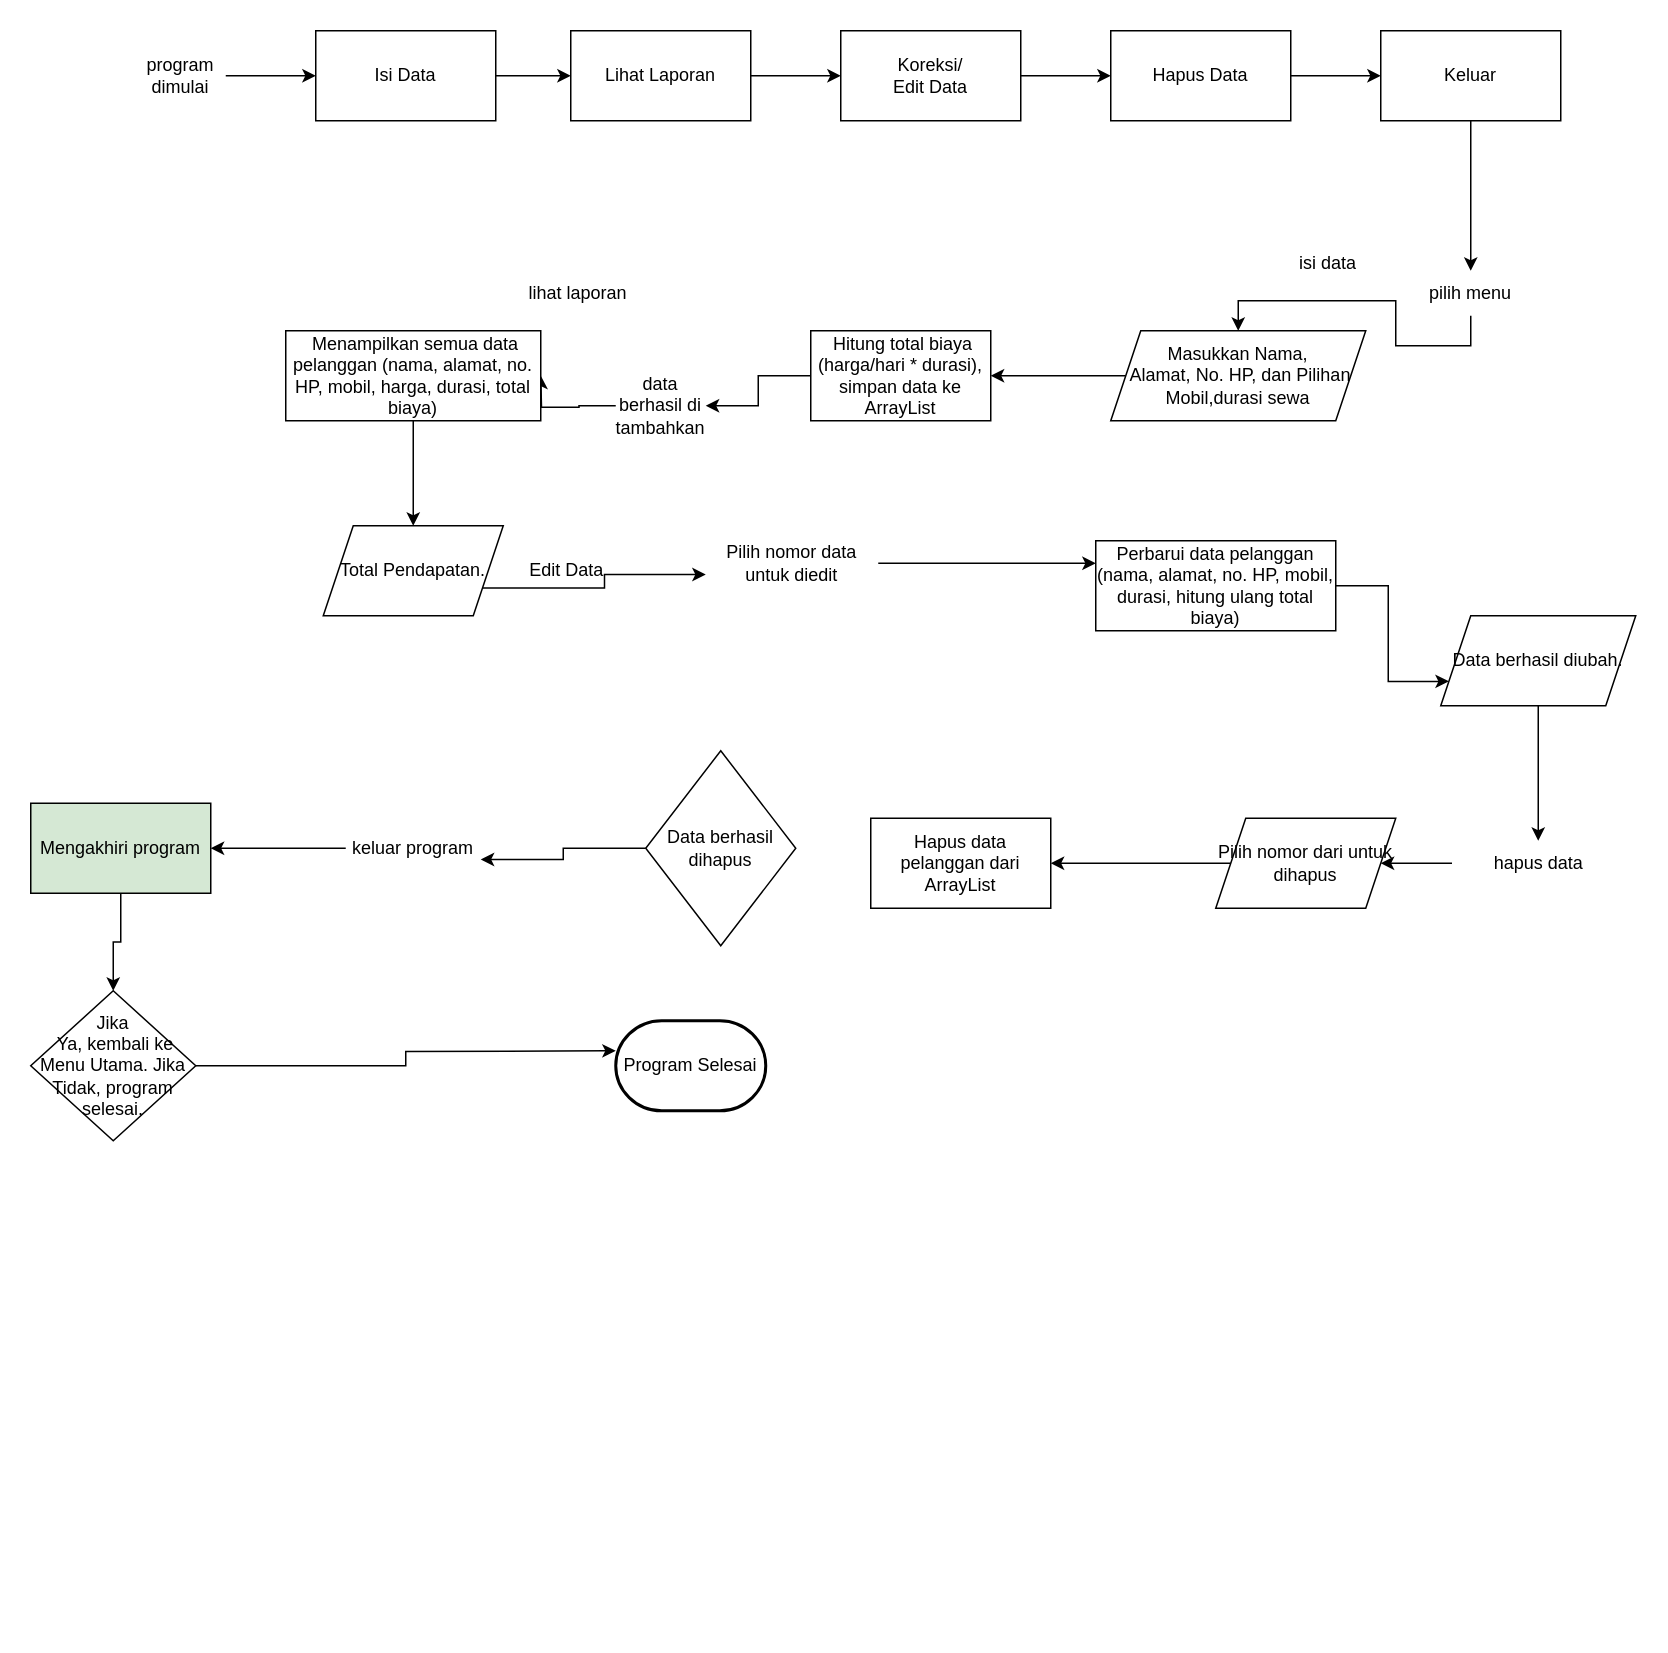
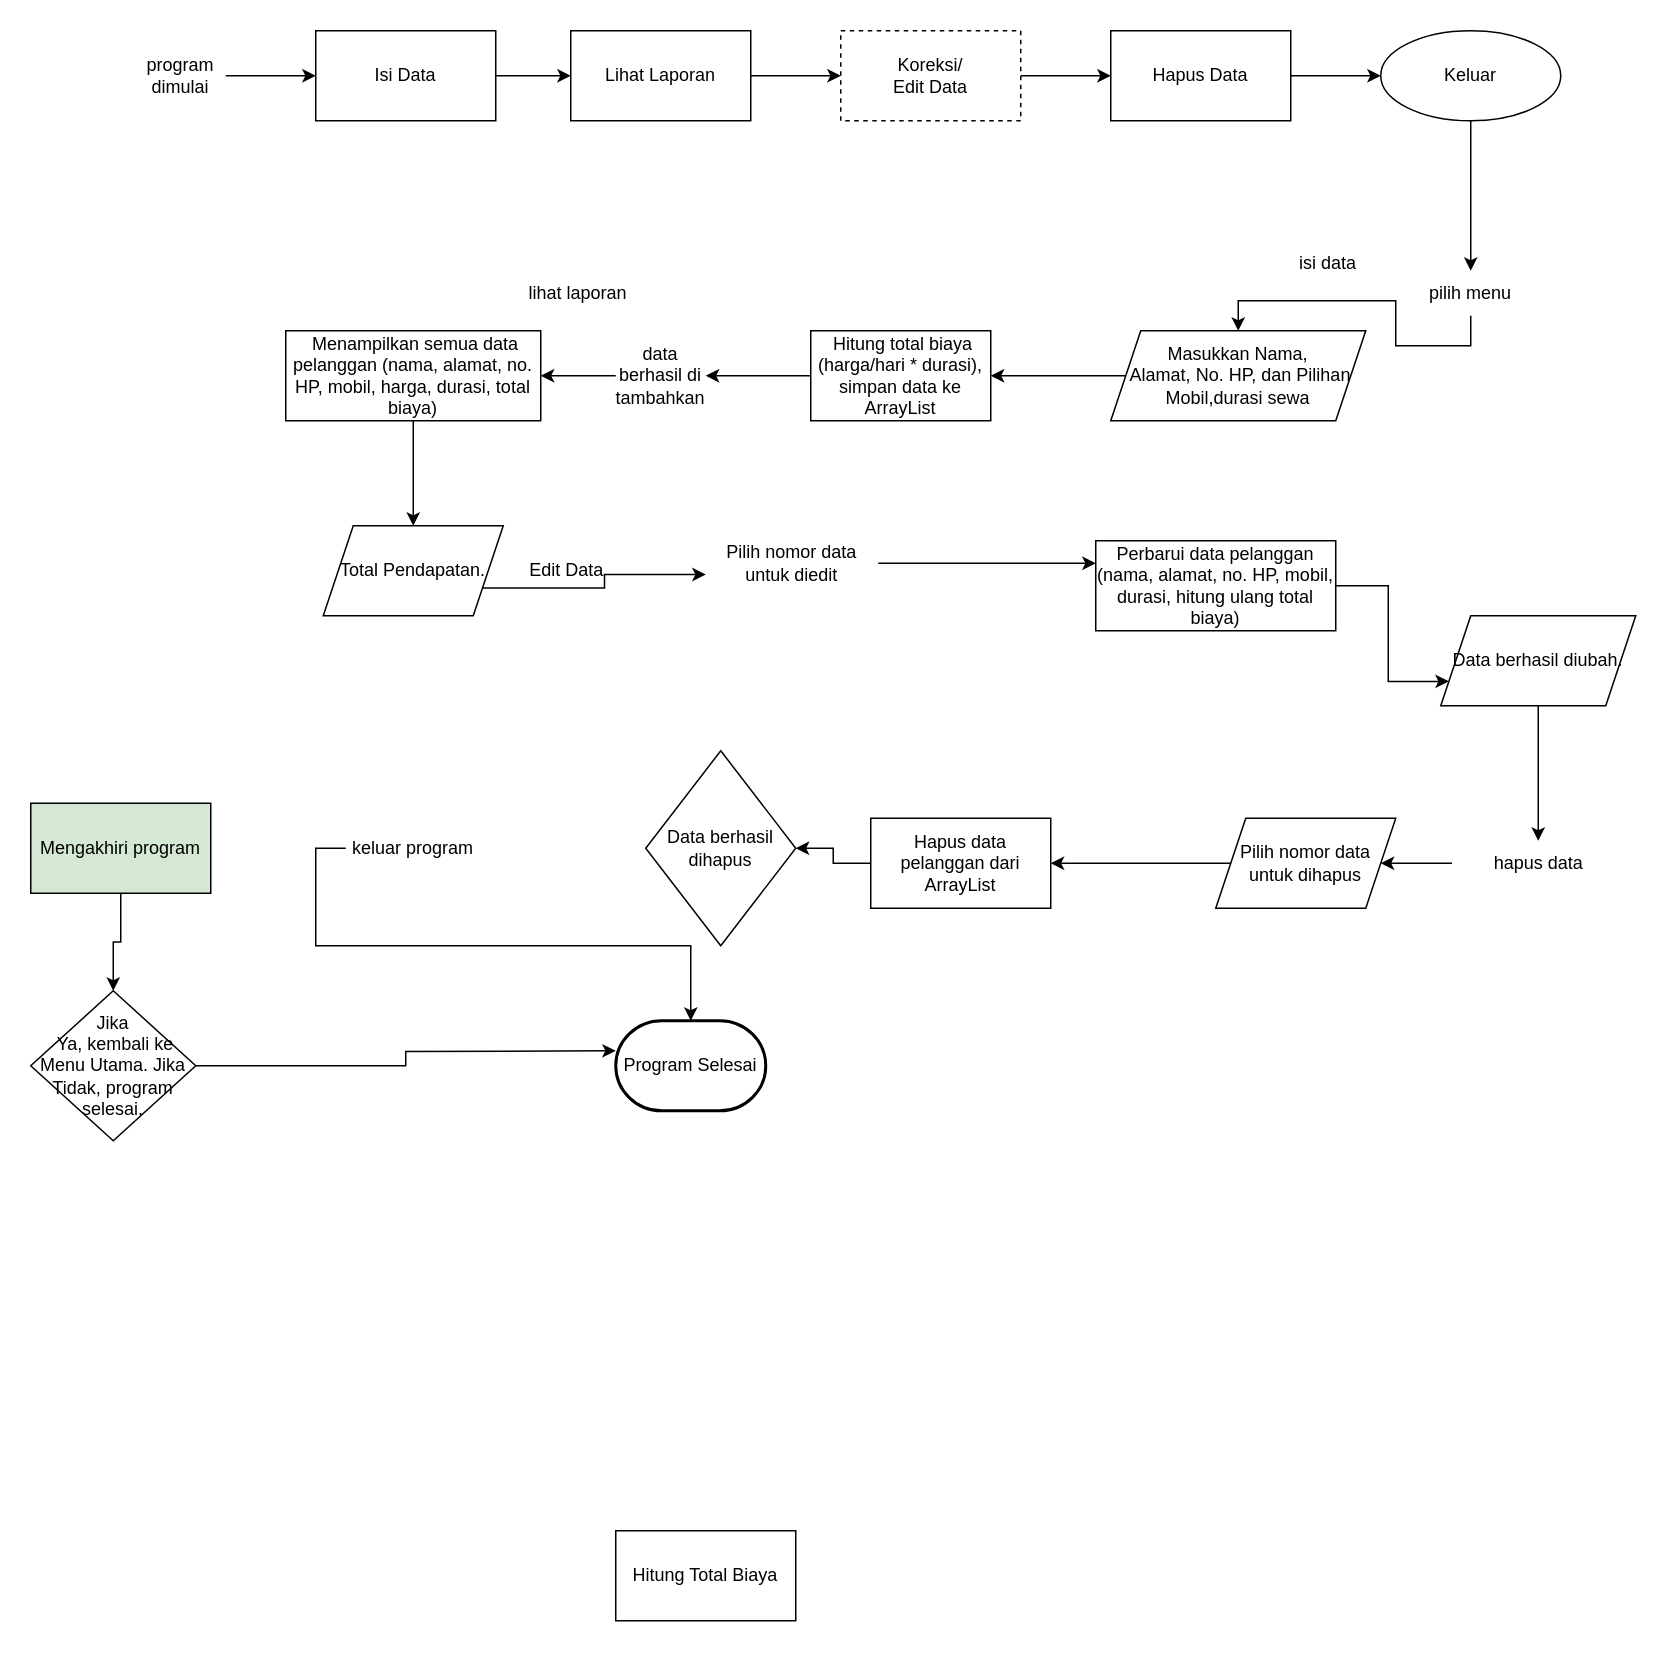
(931, 76) -> (931, 76)
(1471, 76) -> (1471, 76)
(661, 406) -> (661, 376)
(269, 848) -> (486, 946)
(563, 848) -> none
none -> (833, 861)
(1306, 863) -> (1306, 863)
none -> (706, 1576)
